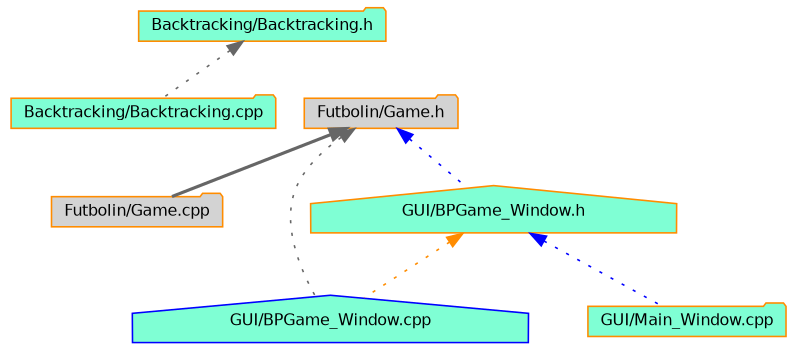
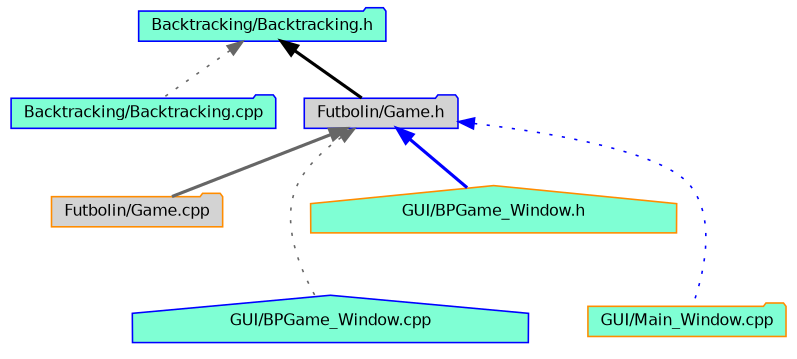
(262, 26) -> (262, 26)
none -> (328, 74)
(143, 113) -> (143, 113)
(381, 113) -> (381, 113)
(438, 163) -> (438, 163)
(407, 270) -> none
(603, 274) -> (647, 159)
